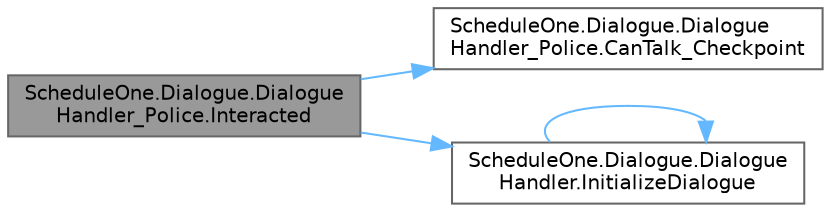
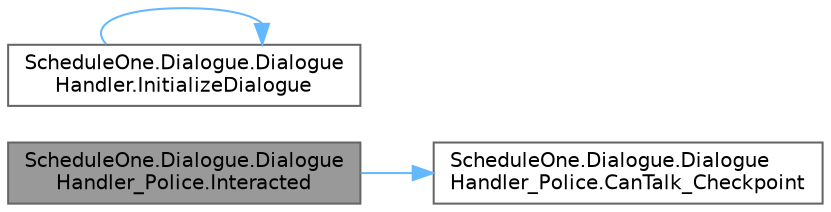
(396, 138) -> none
